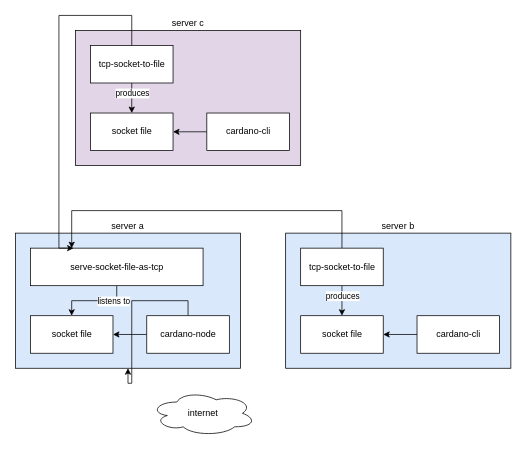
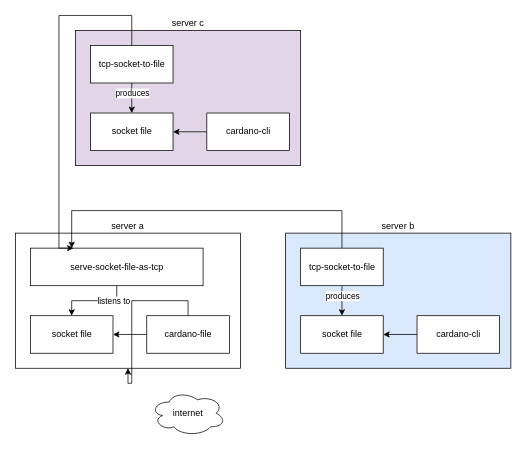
(128, 300) -> (128, 300)
(188, 334) -> (188, 334)
(203, 413) -> (188, 413)
